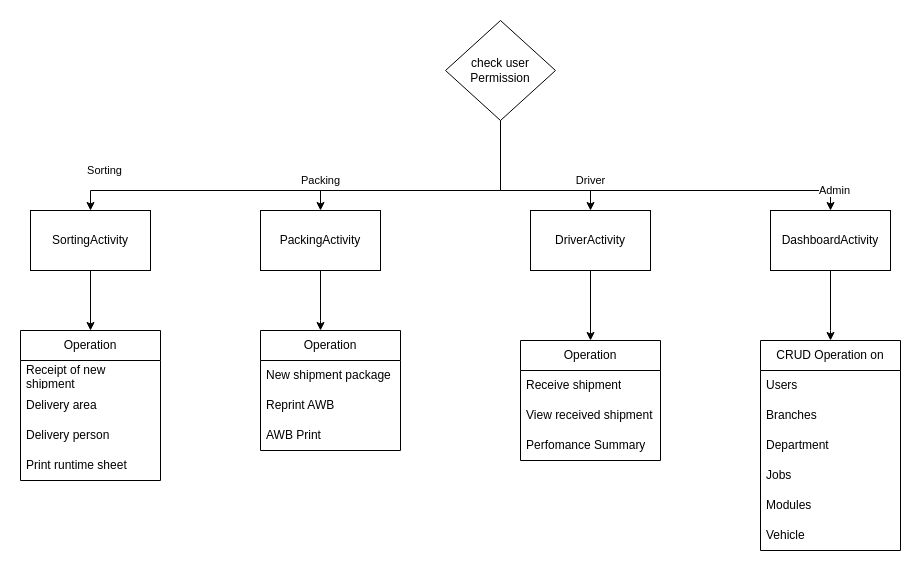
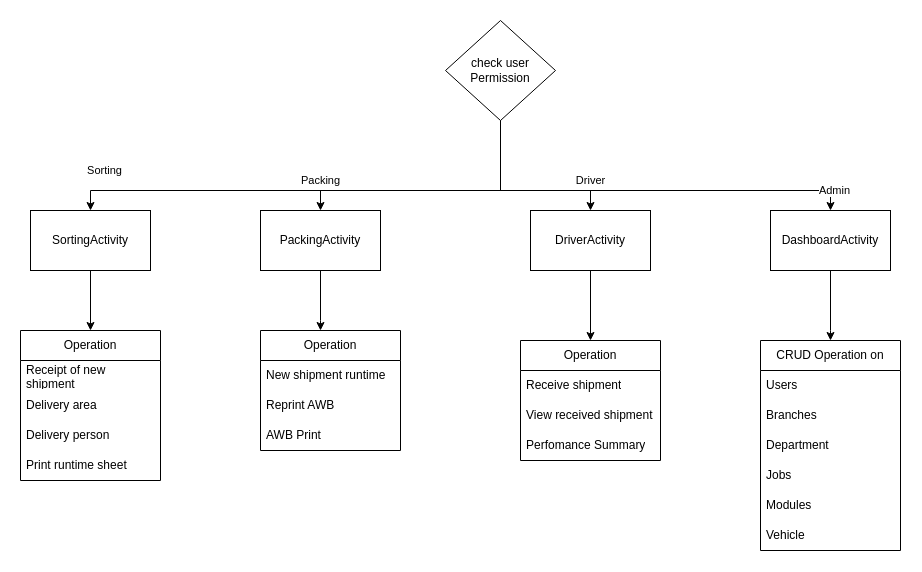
(329, 376) -> (327, 376)
